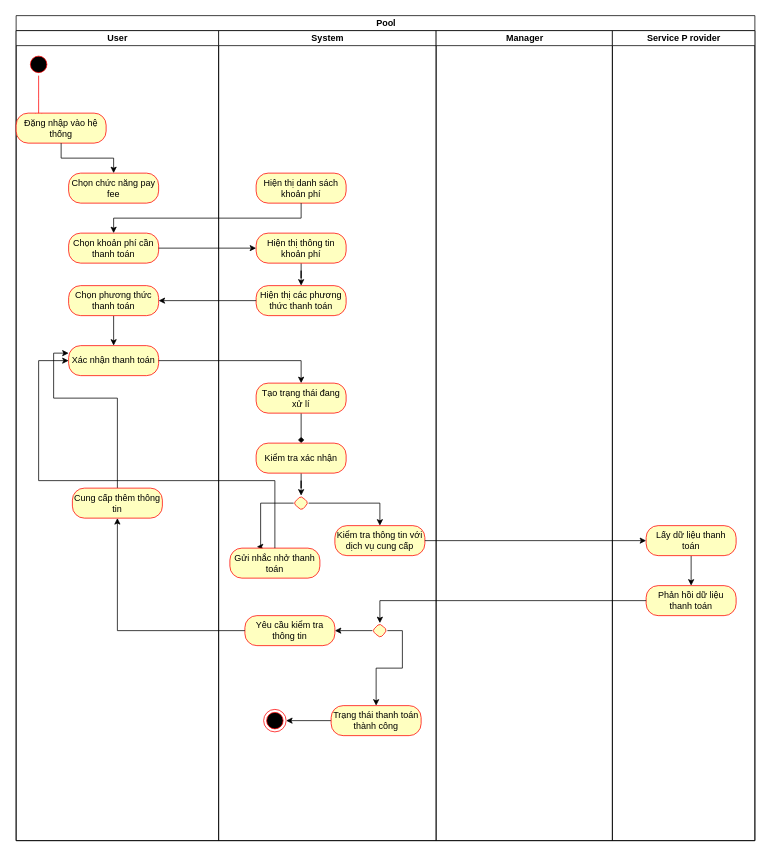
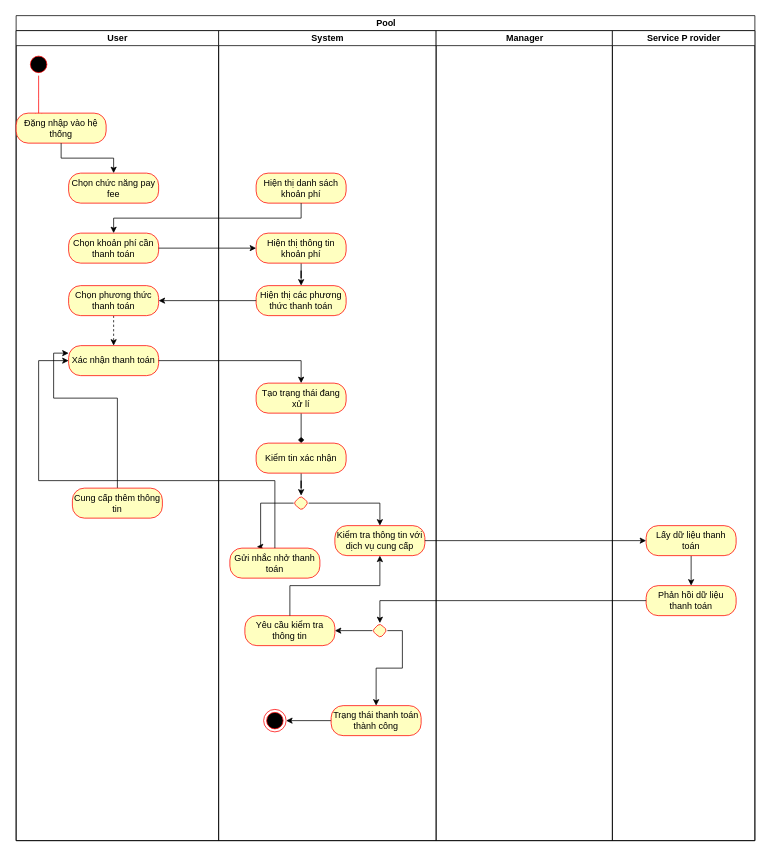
(114, 327) -> (114, 327)
(301, 458) -> (301, 458)
(127, 630) -> (335, 585)
